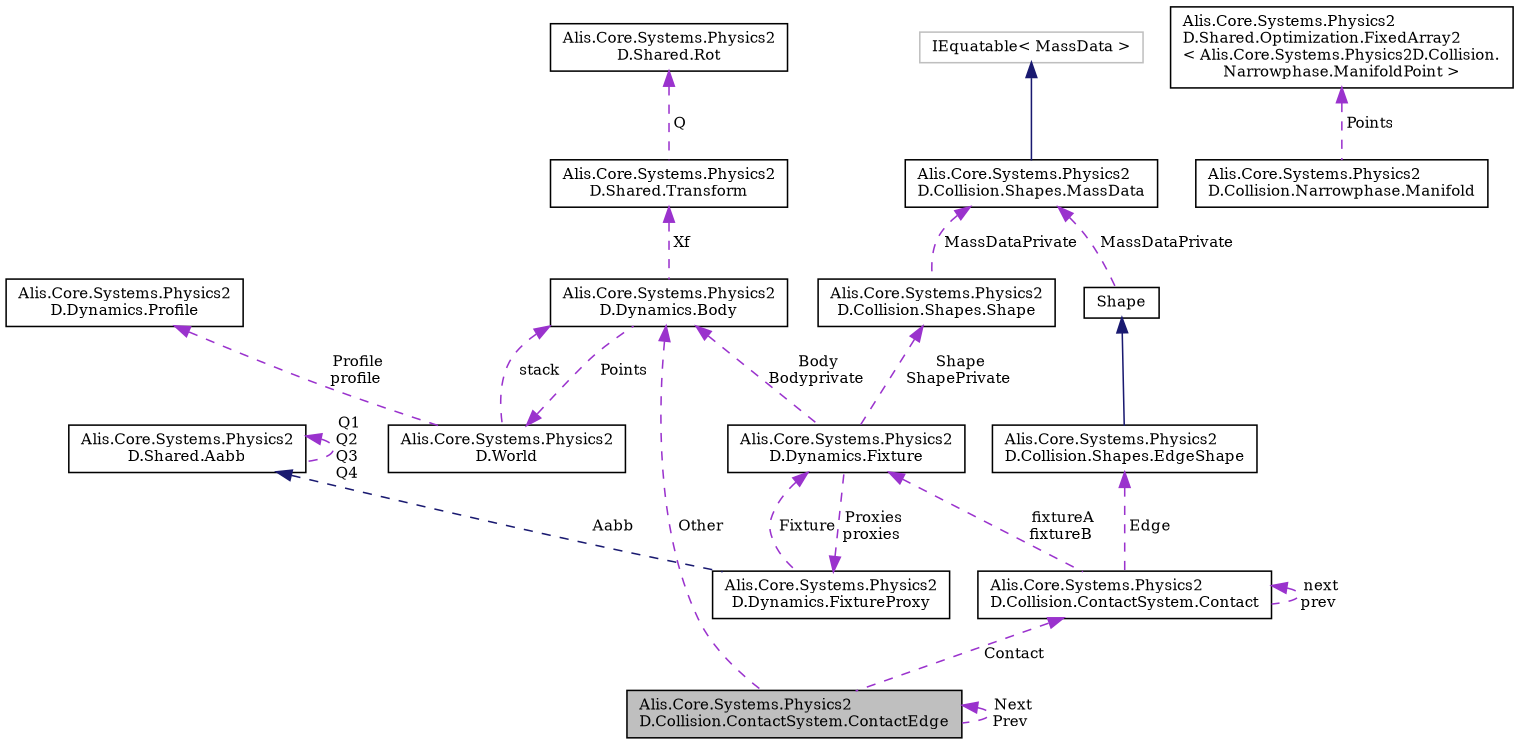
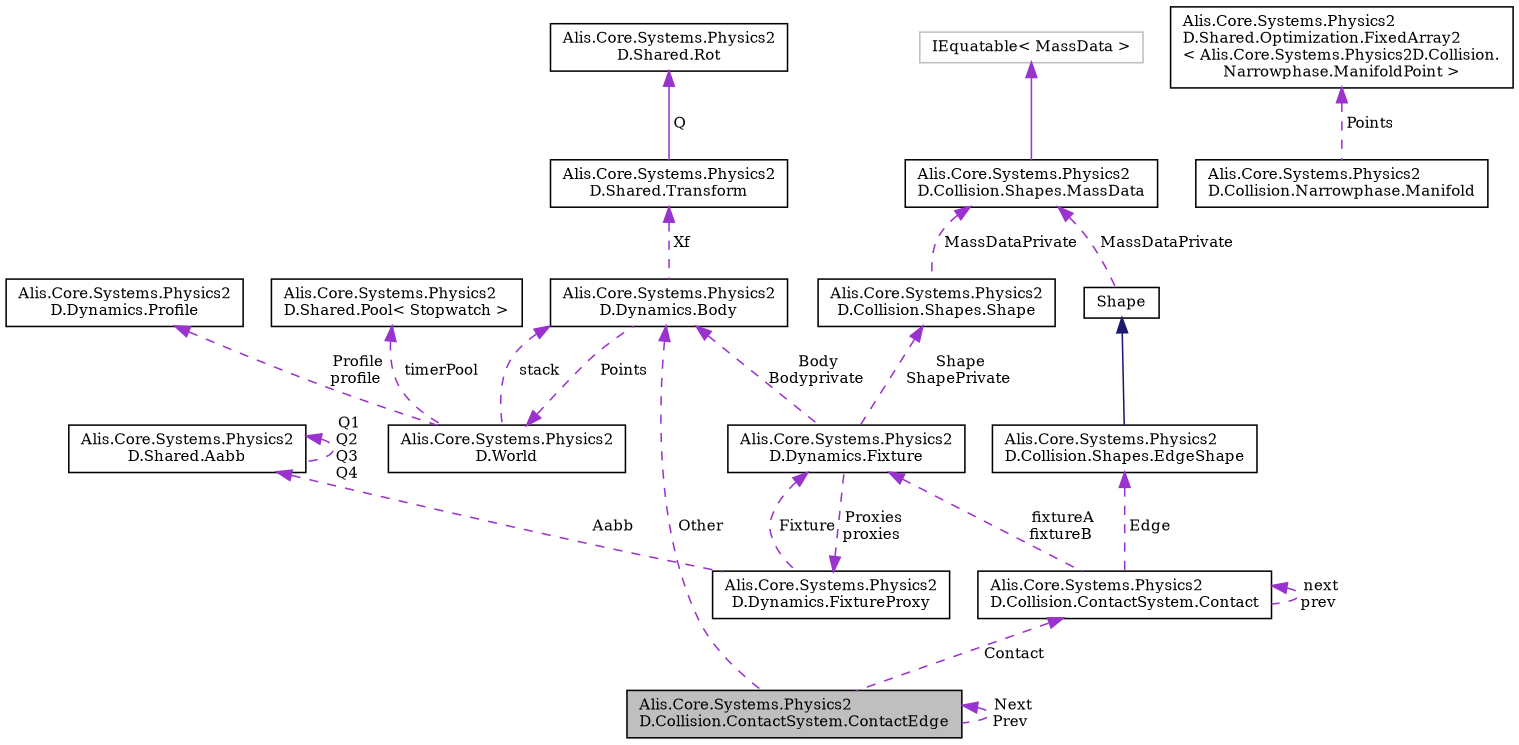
(1031, 119) -> (1031, 119)
(669, 123) -> (669, 123)
none -> (397, 303)
(507, 525) -> (507, 525)
